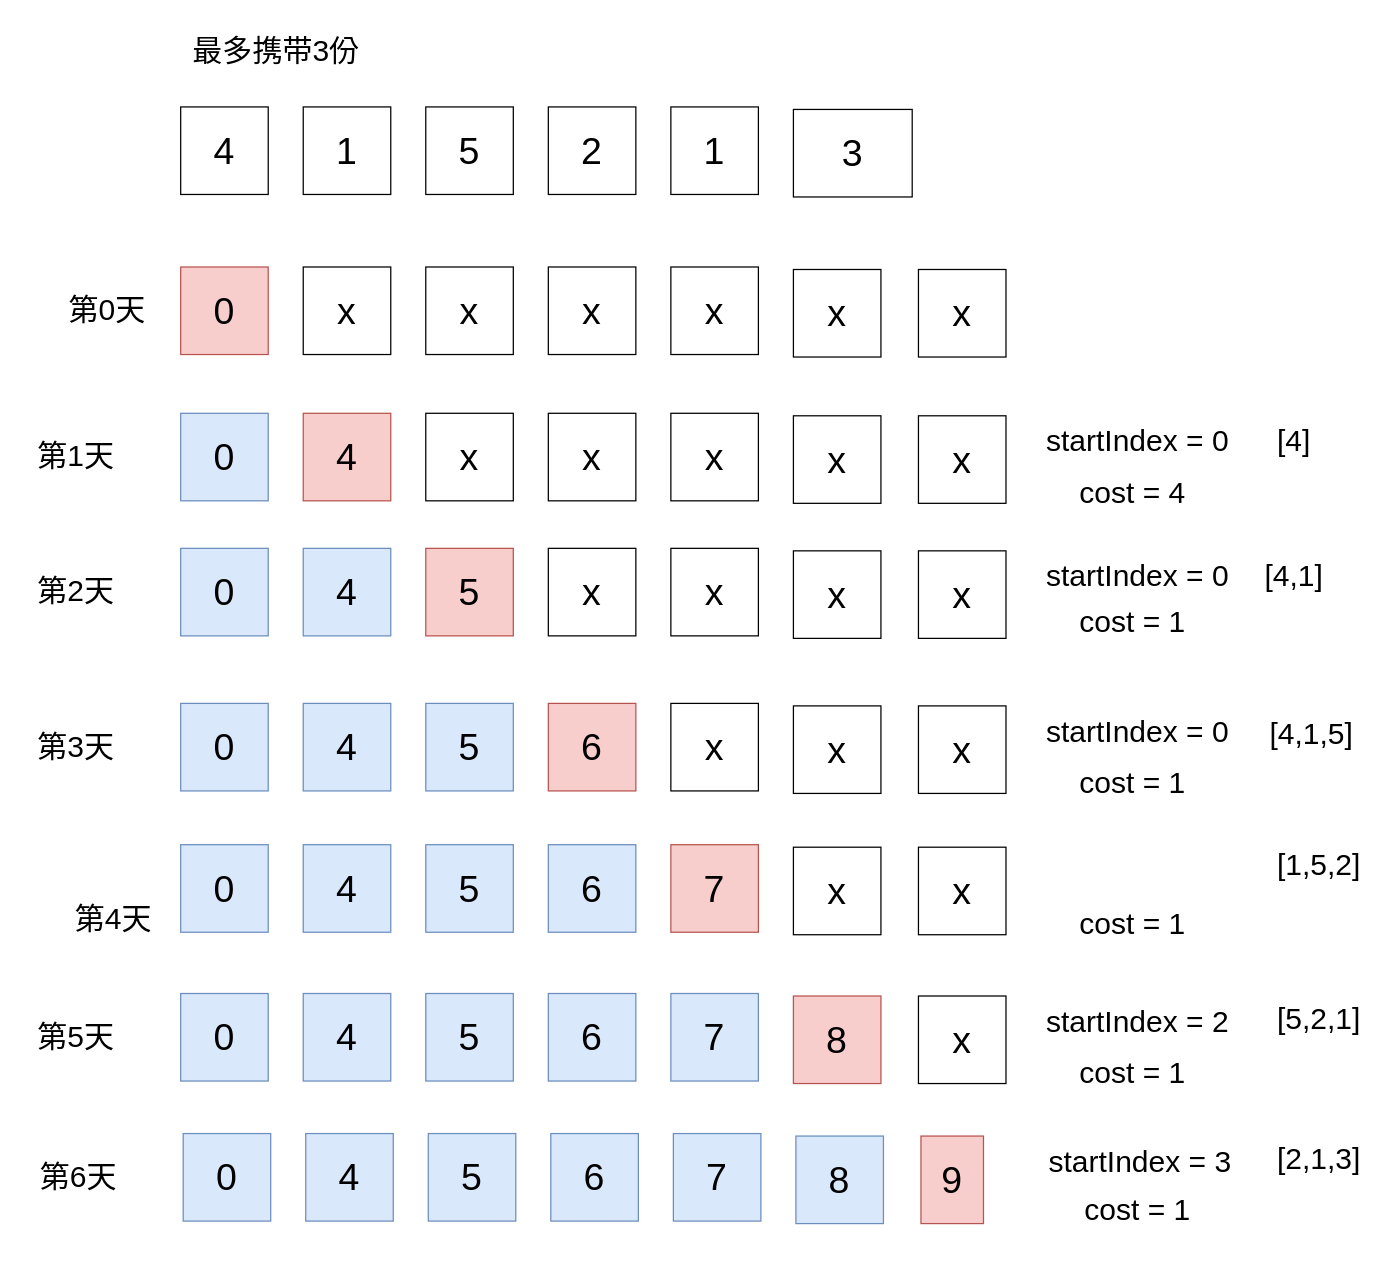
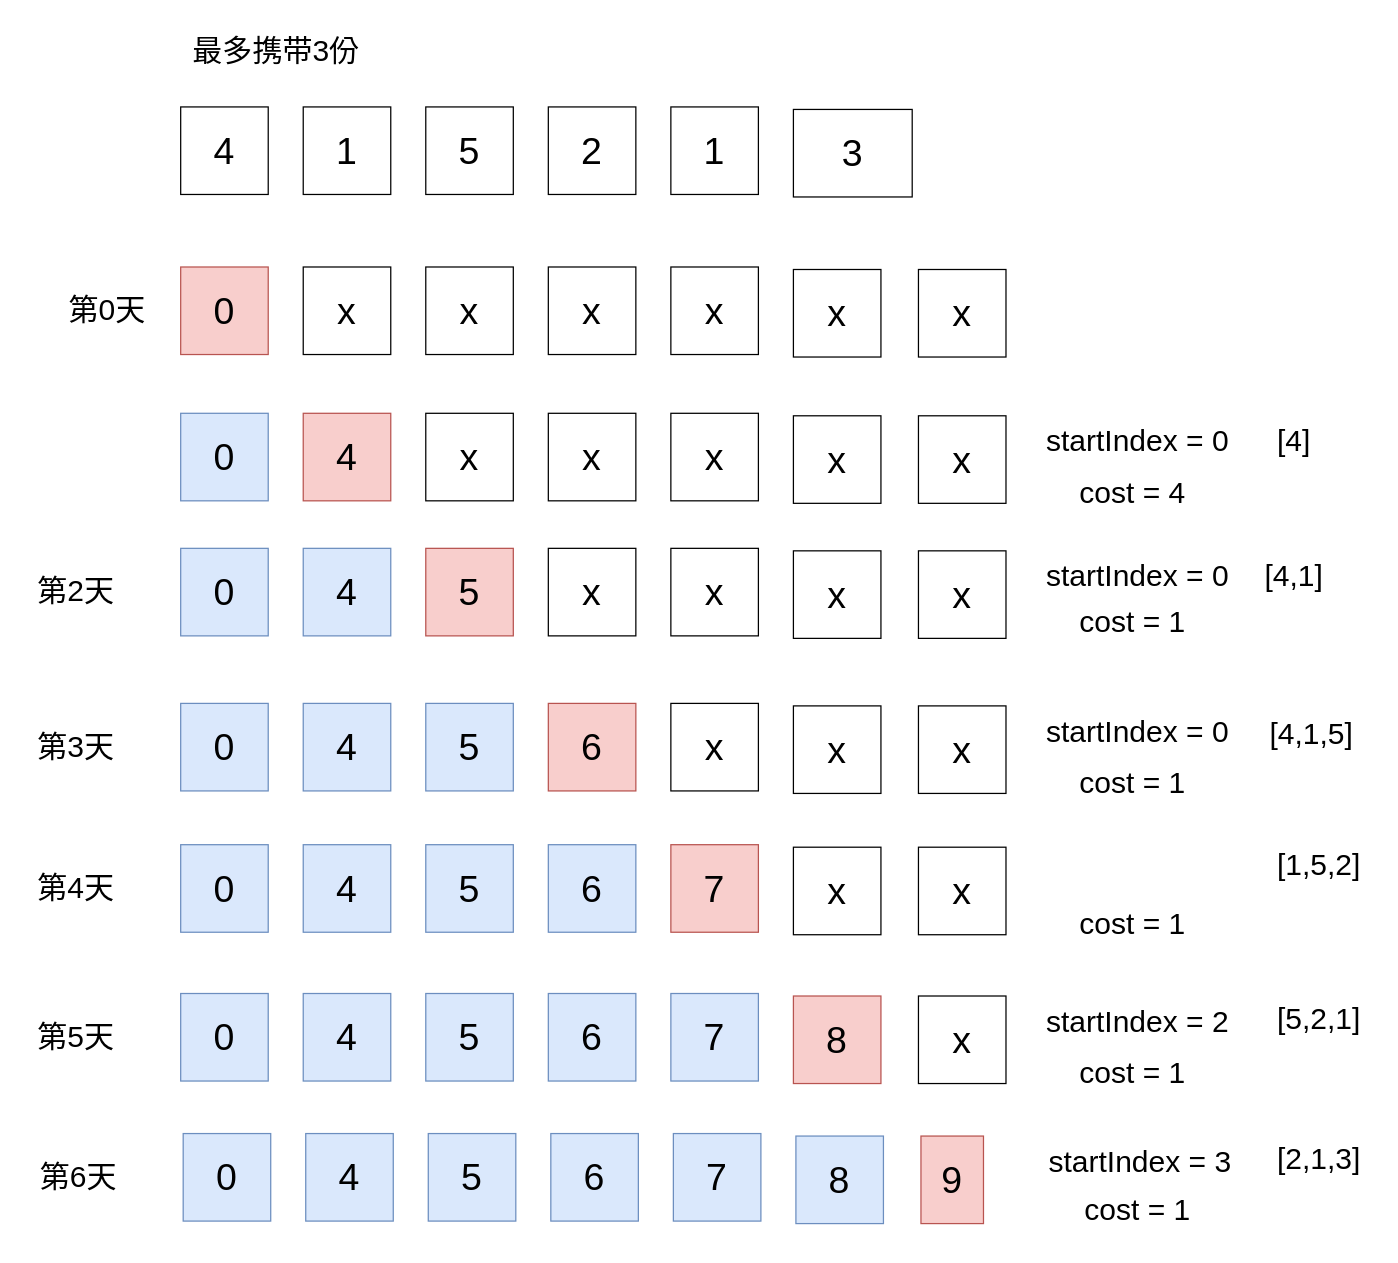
(75, 457) -> none
(113, 919) -> (75, 888)
